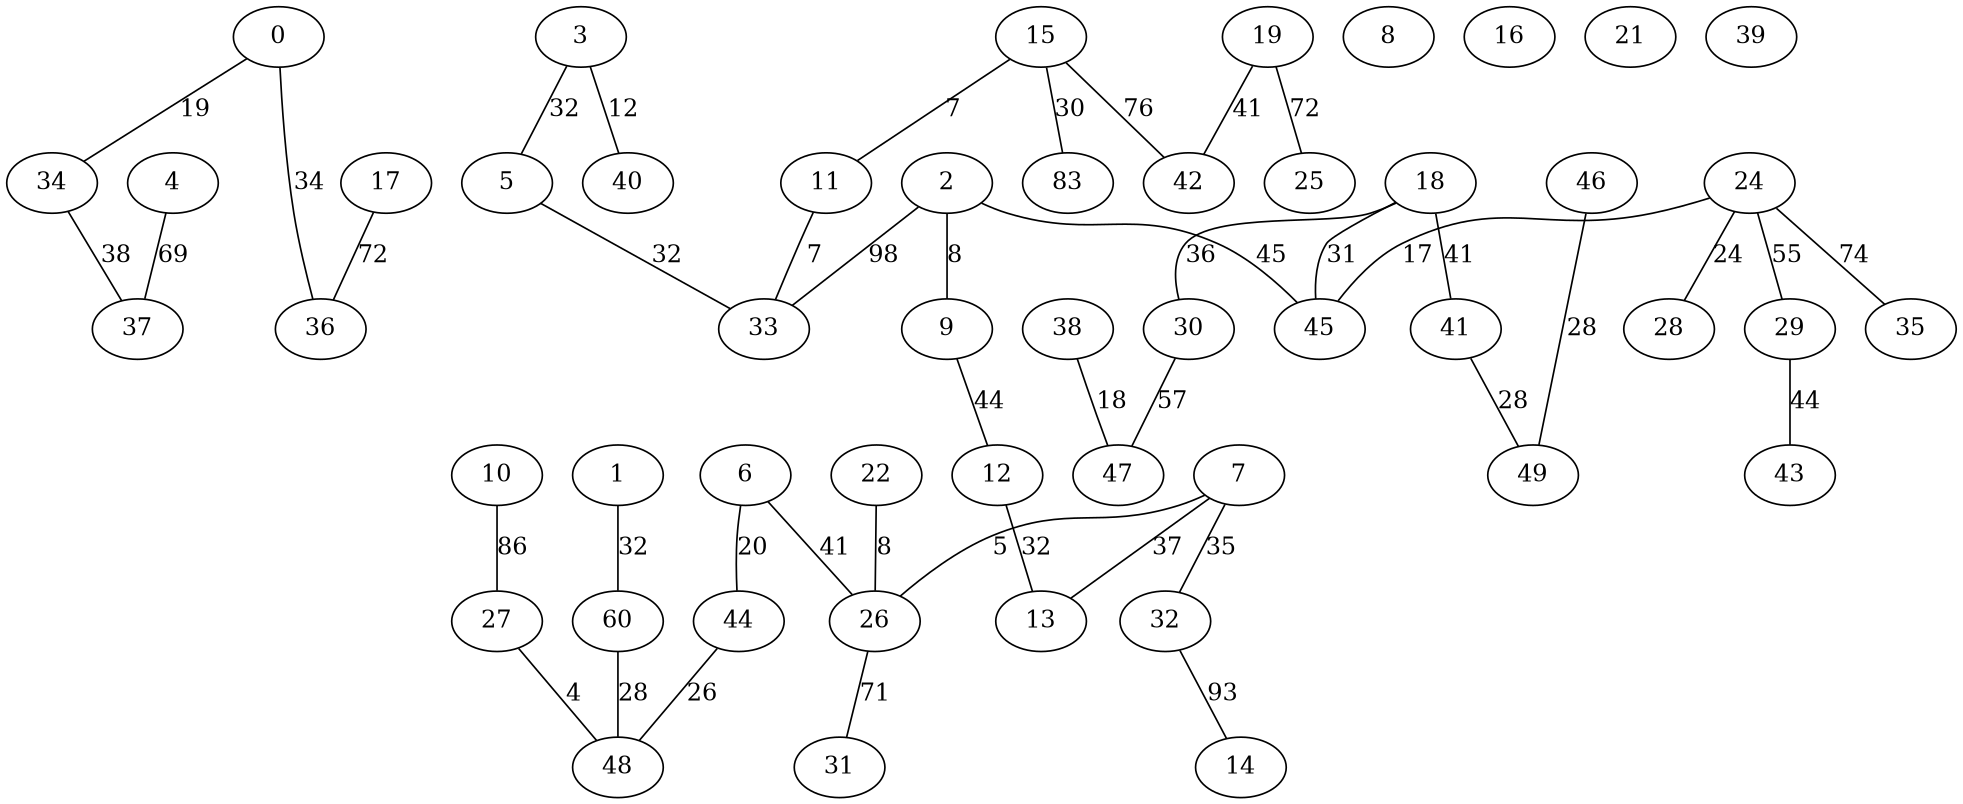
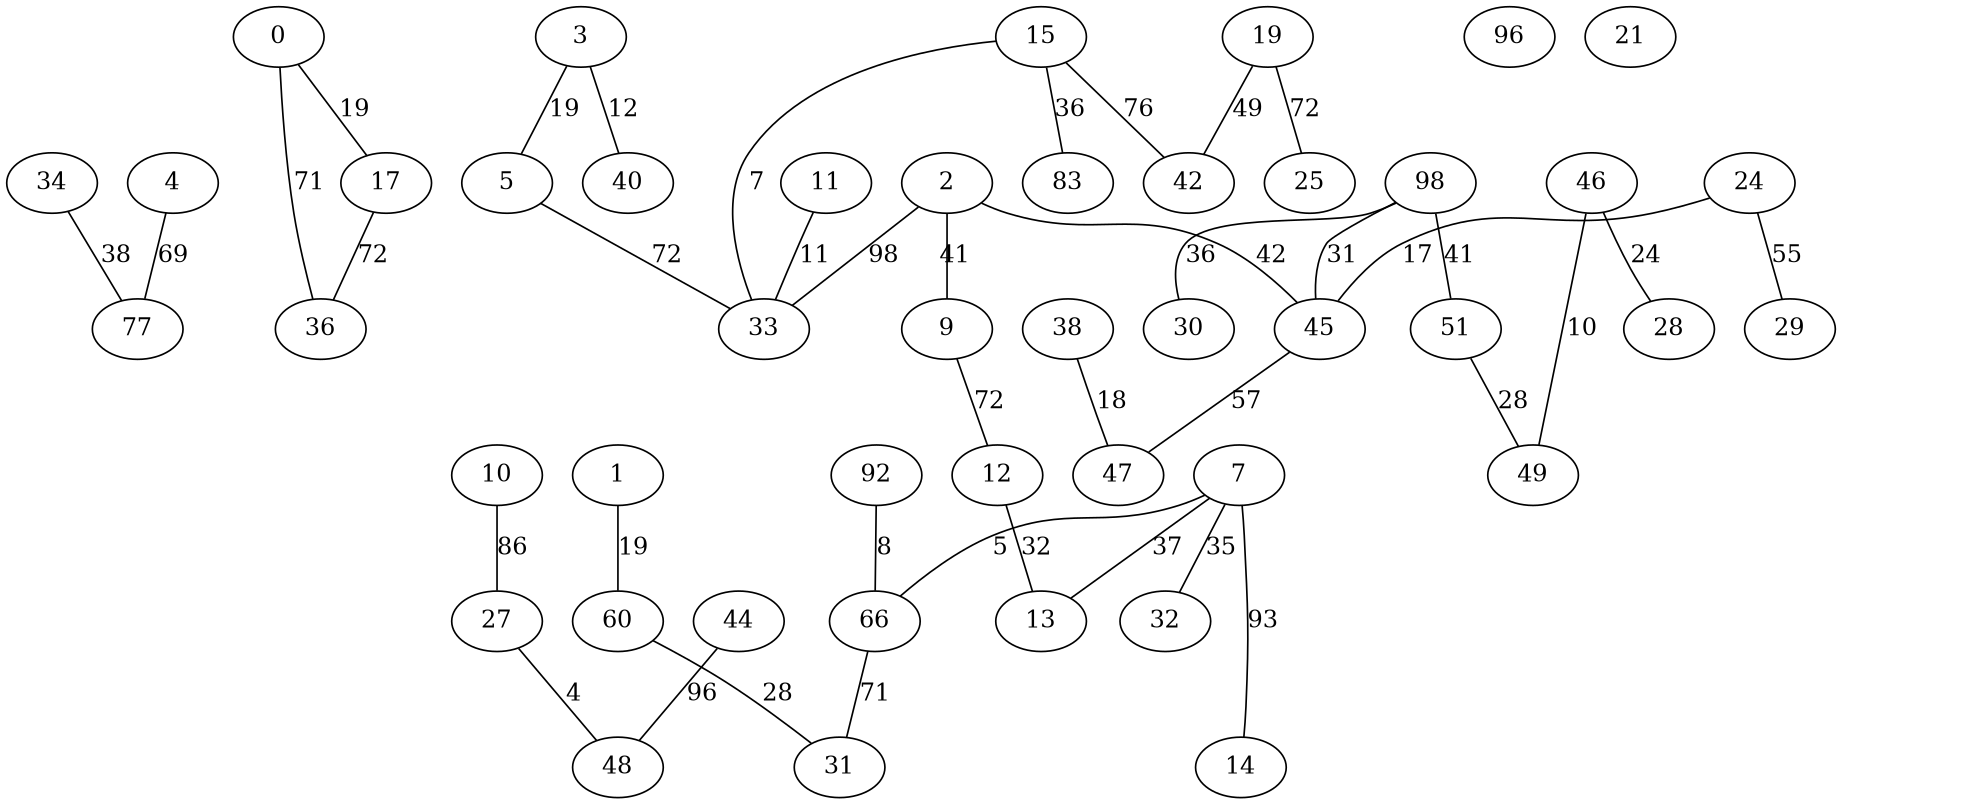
(1389, 37) -> none
(1510, 37) -> (1510, 37)
(1751, 37) -> none
(165, 110) -> (333, 110)
(565, 110) -> (565, 110)
(934, 110) -> (793, 108)
(1070, 110) -> (1070, 110)
(1248, 110) -> (1248, 110)
(310, 183) -> (310, 183)
(1431, 183) -> (1431, 183)
(667, 256) -> (667, 256)
(815, 256) -> (815, 256)
(955, 256) -> (955, 256)
(1272, 256) -> (1272, 256)
(1709, 256) -> (1625, 258)
(138, 329) -> (138, 329)
(1456, 329) -> (1456, 329)
(1583, 329) -> (1583, 329)
(1911, 329) -> none
(990, 402) -> (990, 402)
(1154, 402) -> (1219, 402)
(746, 475) -> none
(877, 475) -> (877, 475)
(1790, 475) -> none
(634, 548) -> (634, 548)
(875, 621) -> (875, 621)
(618, 694) -> (735, 688)
(703, 694) -> (703, 694)
(1203, 694) -> (1248, 621)
